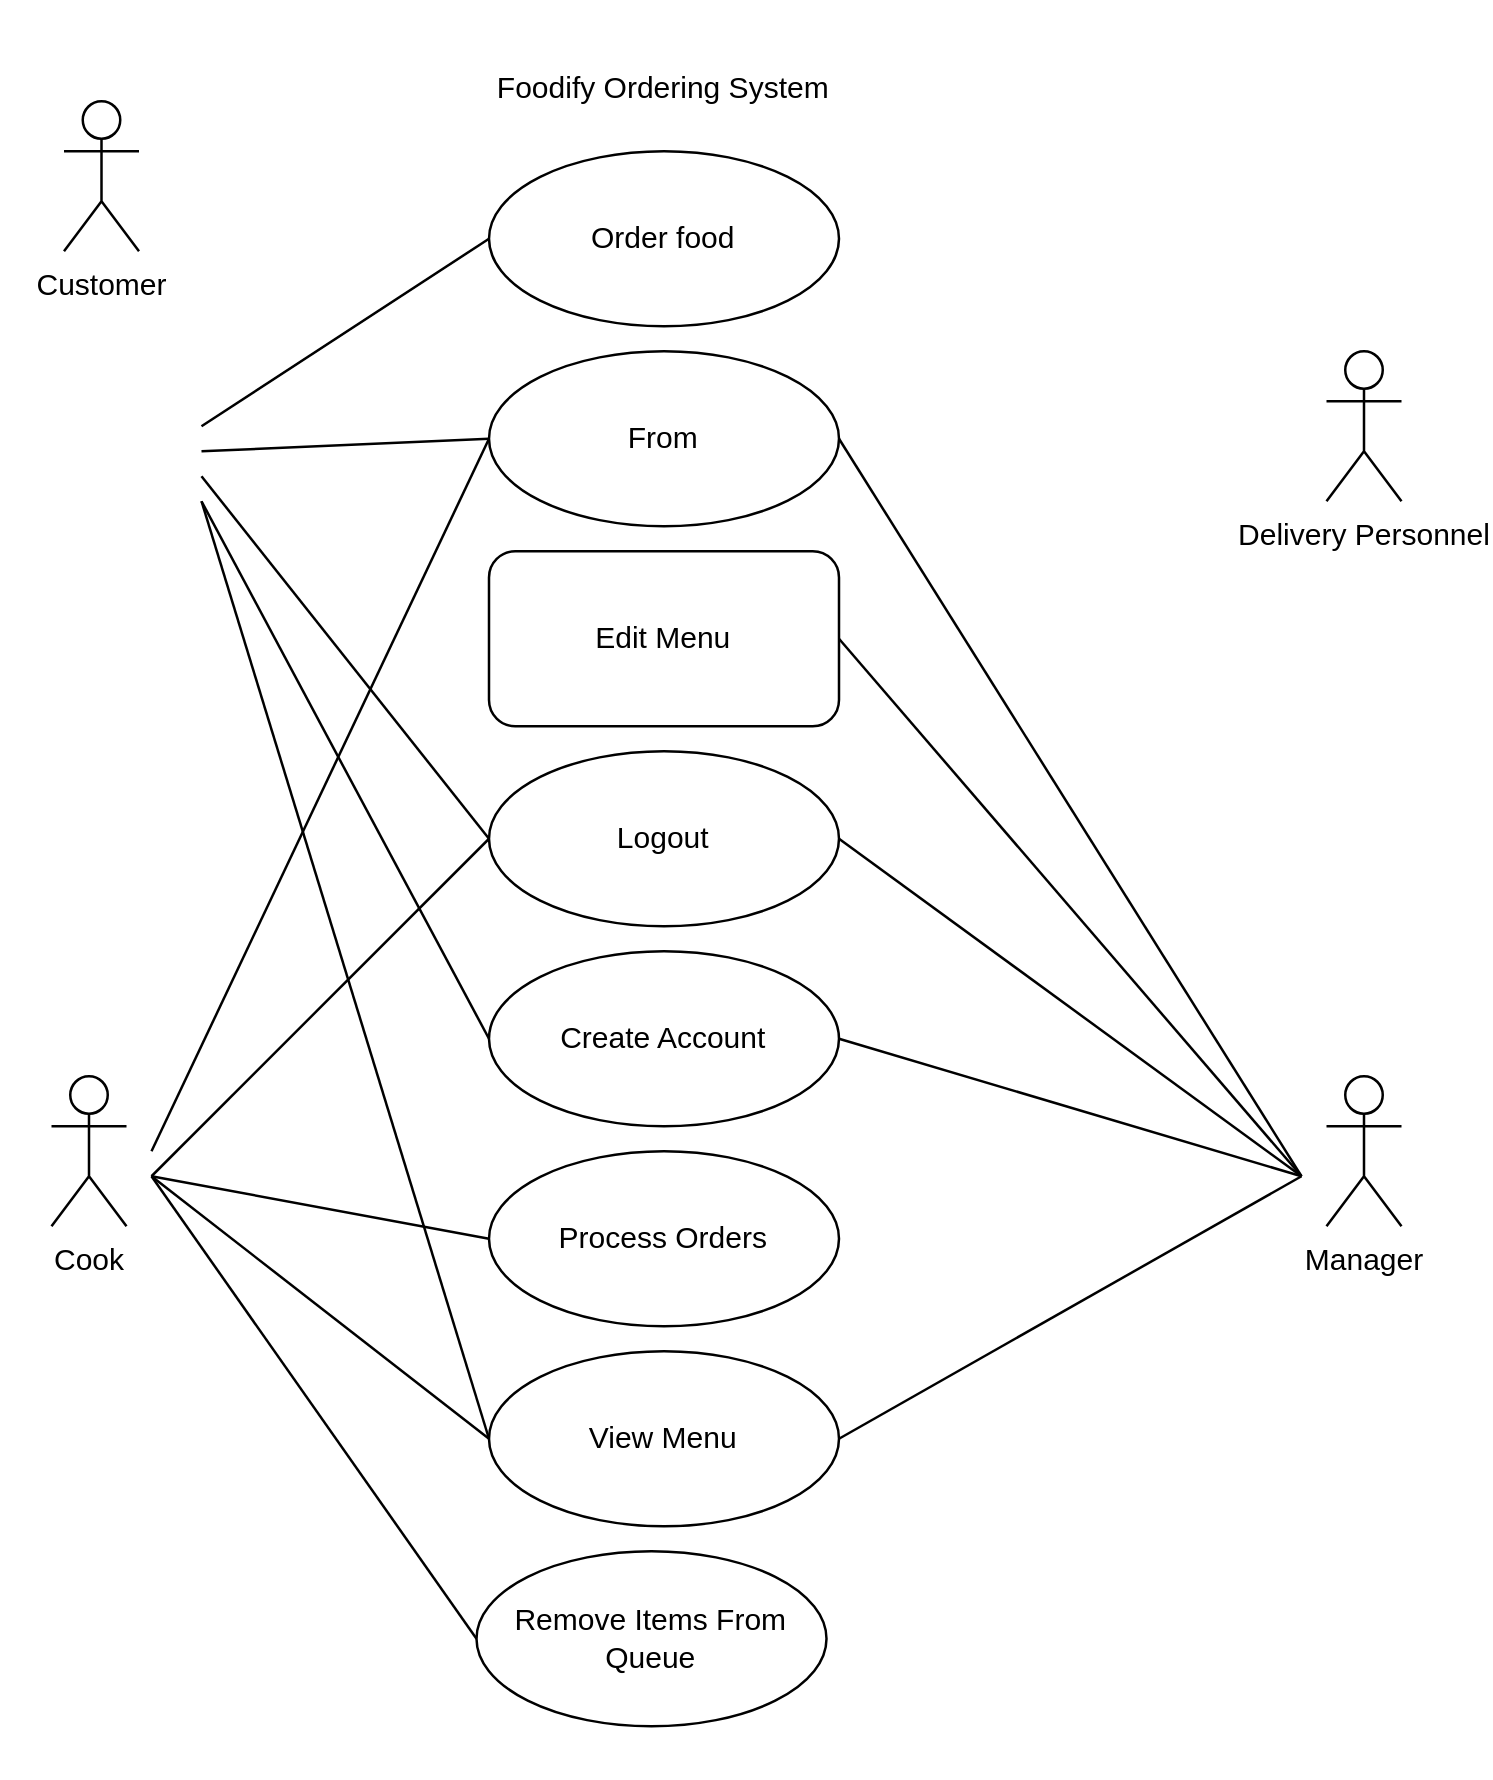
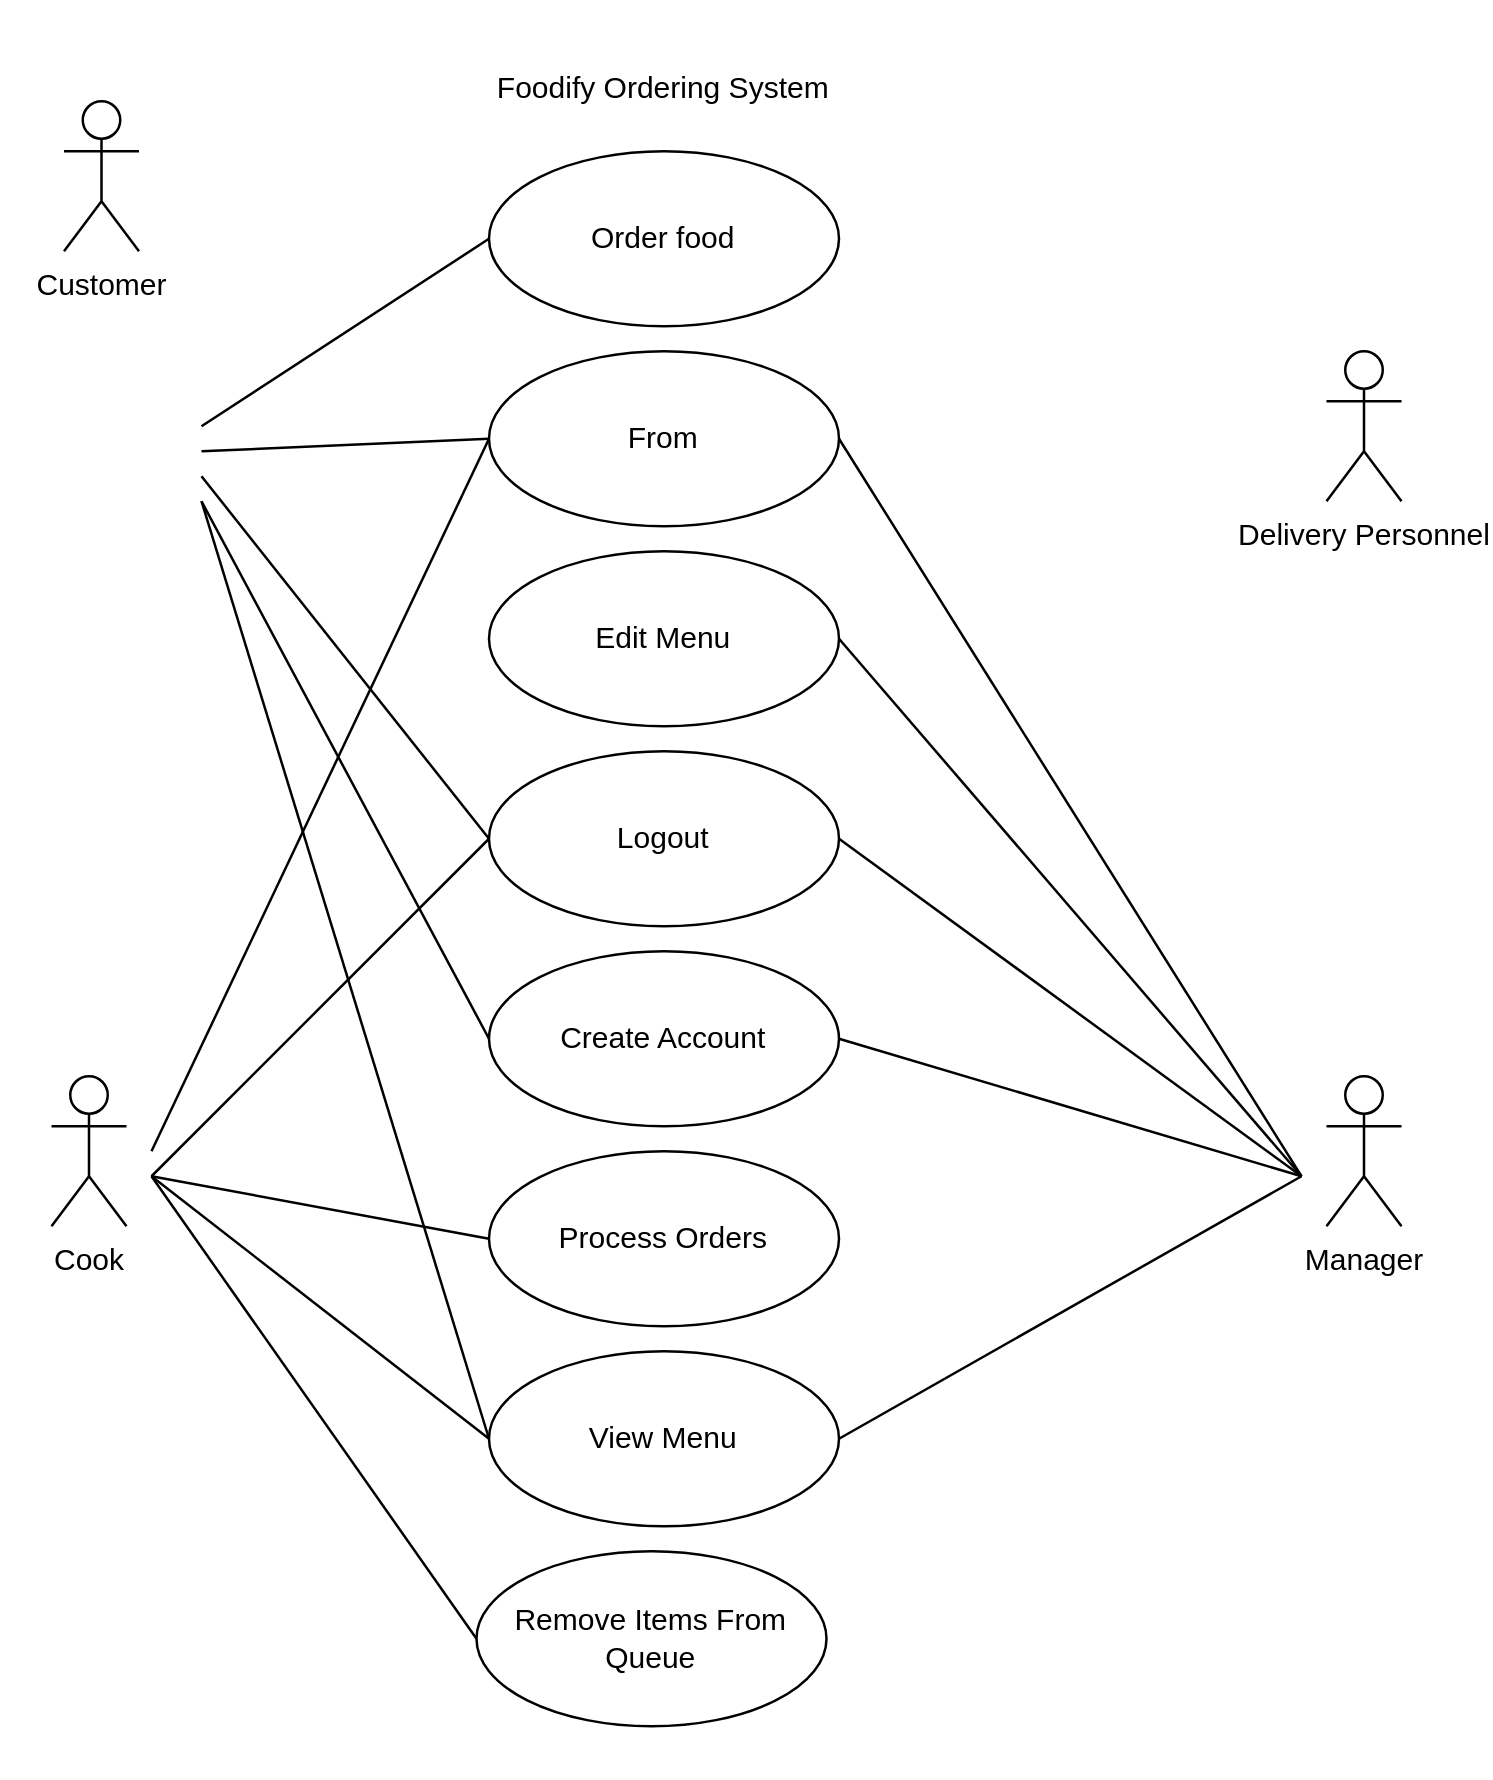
(664, 639) -> (664, 639)
